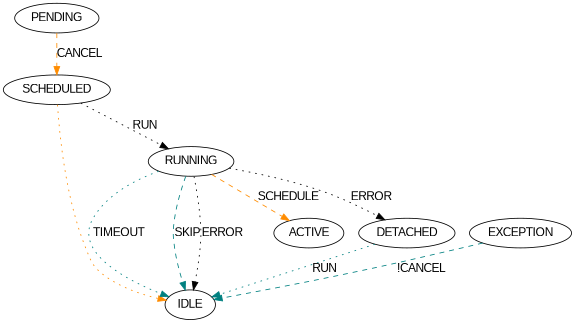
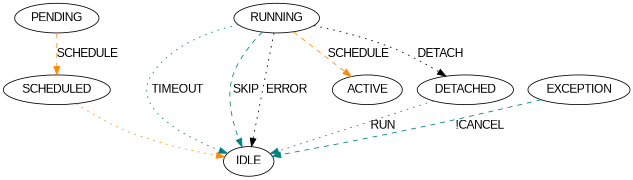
(79, 54) -> (87, 54)
(121, 124) -> none
(371, 197) -> (440, 54)
